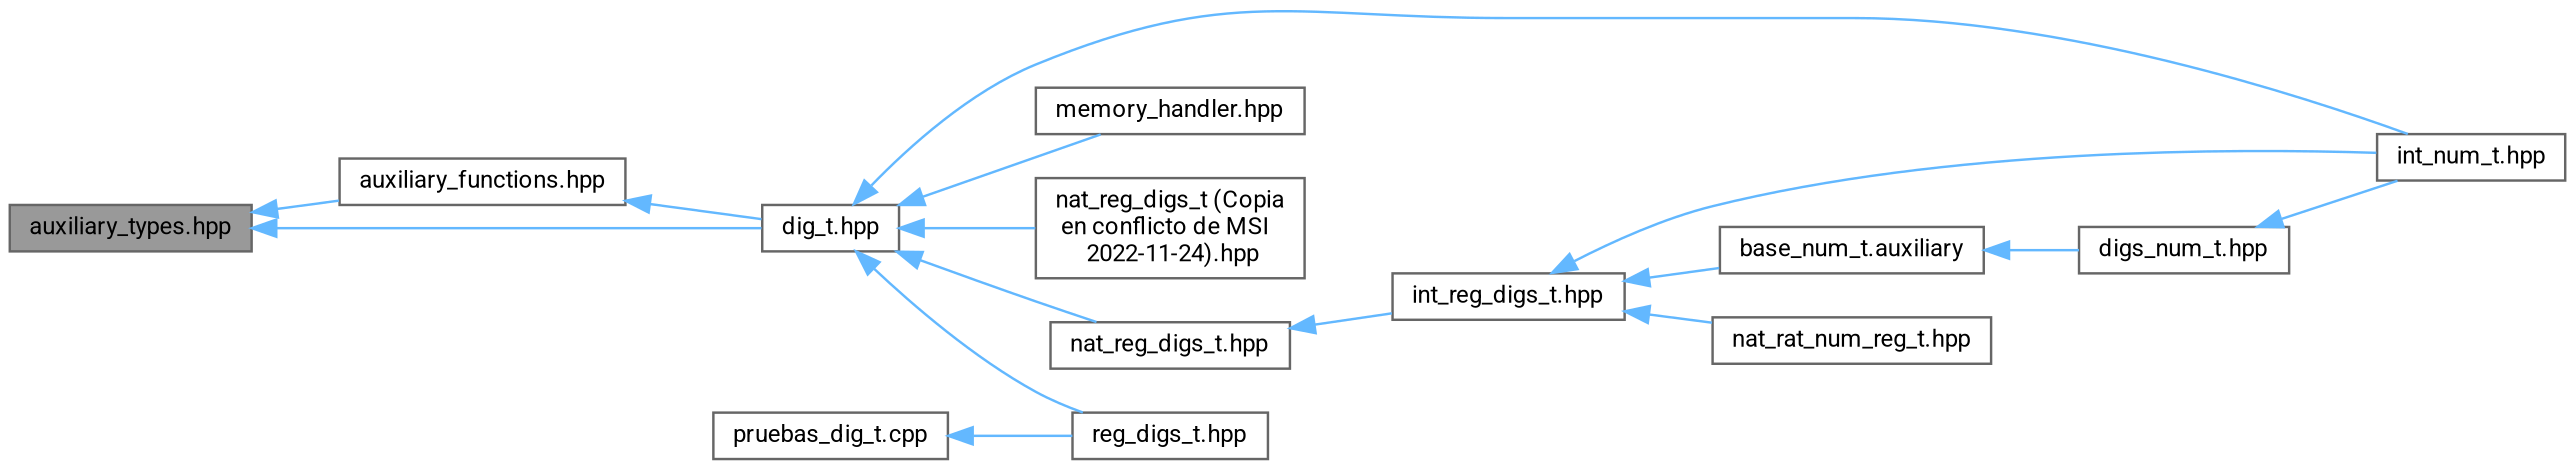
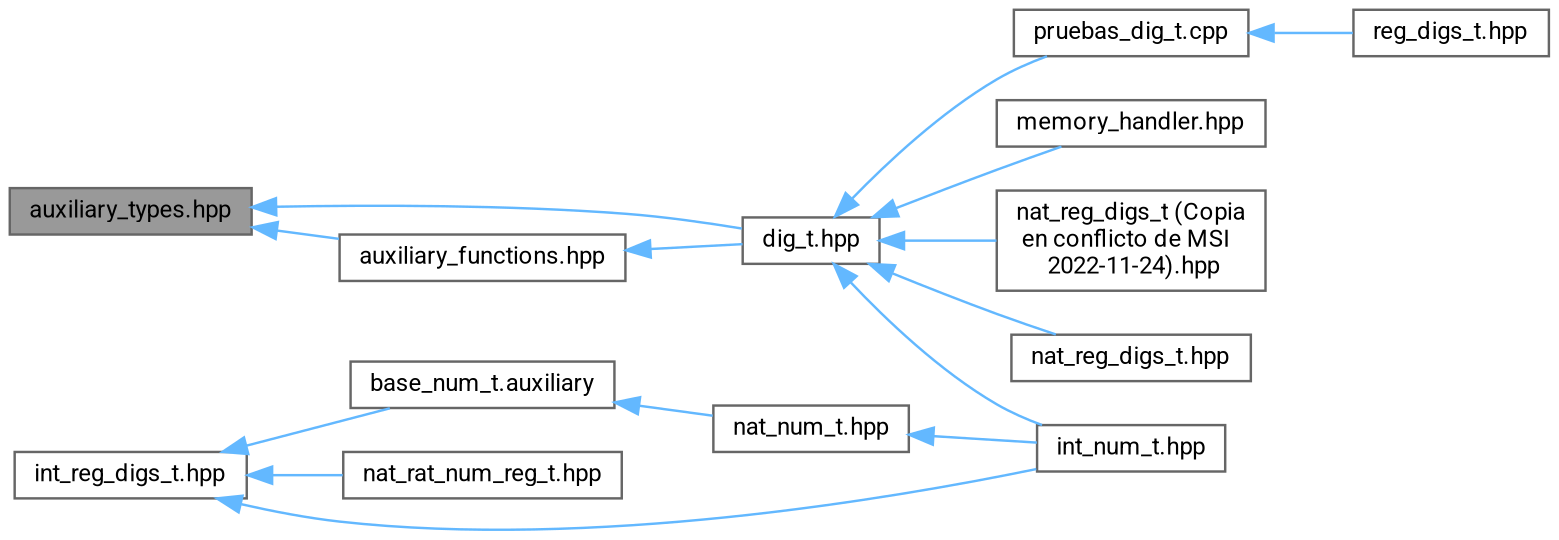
(2184, 250) -> (811, 429)
(1353, 319) -> none
(972, 351) -> (942, 117)
